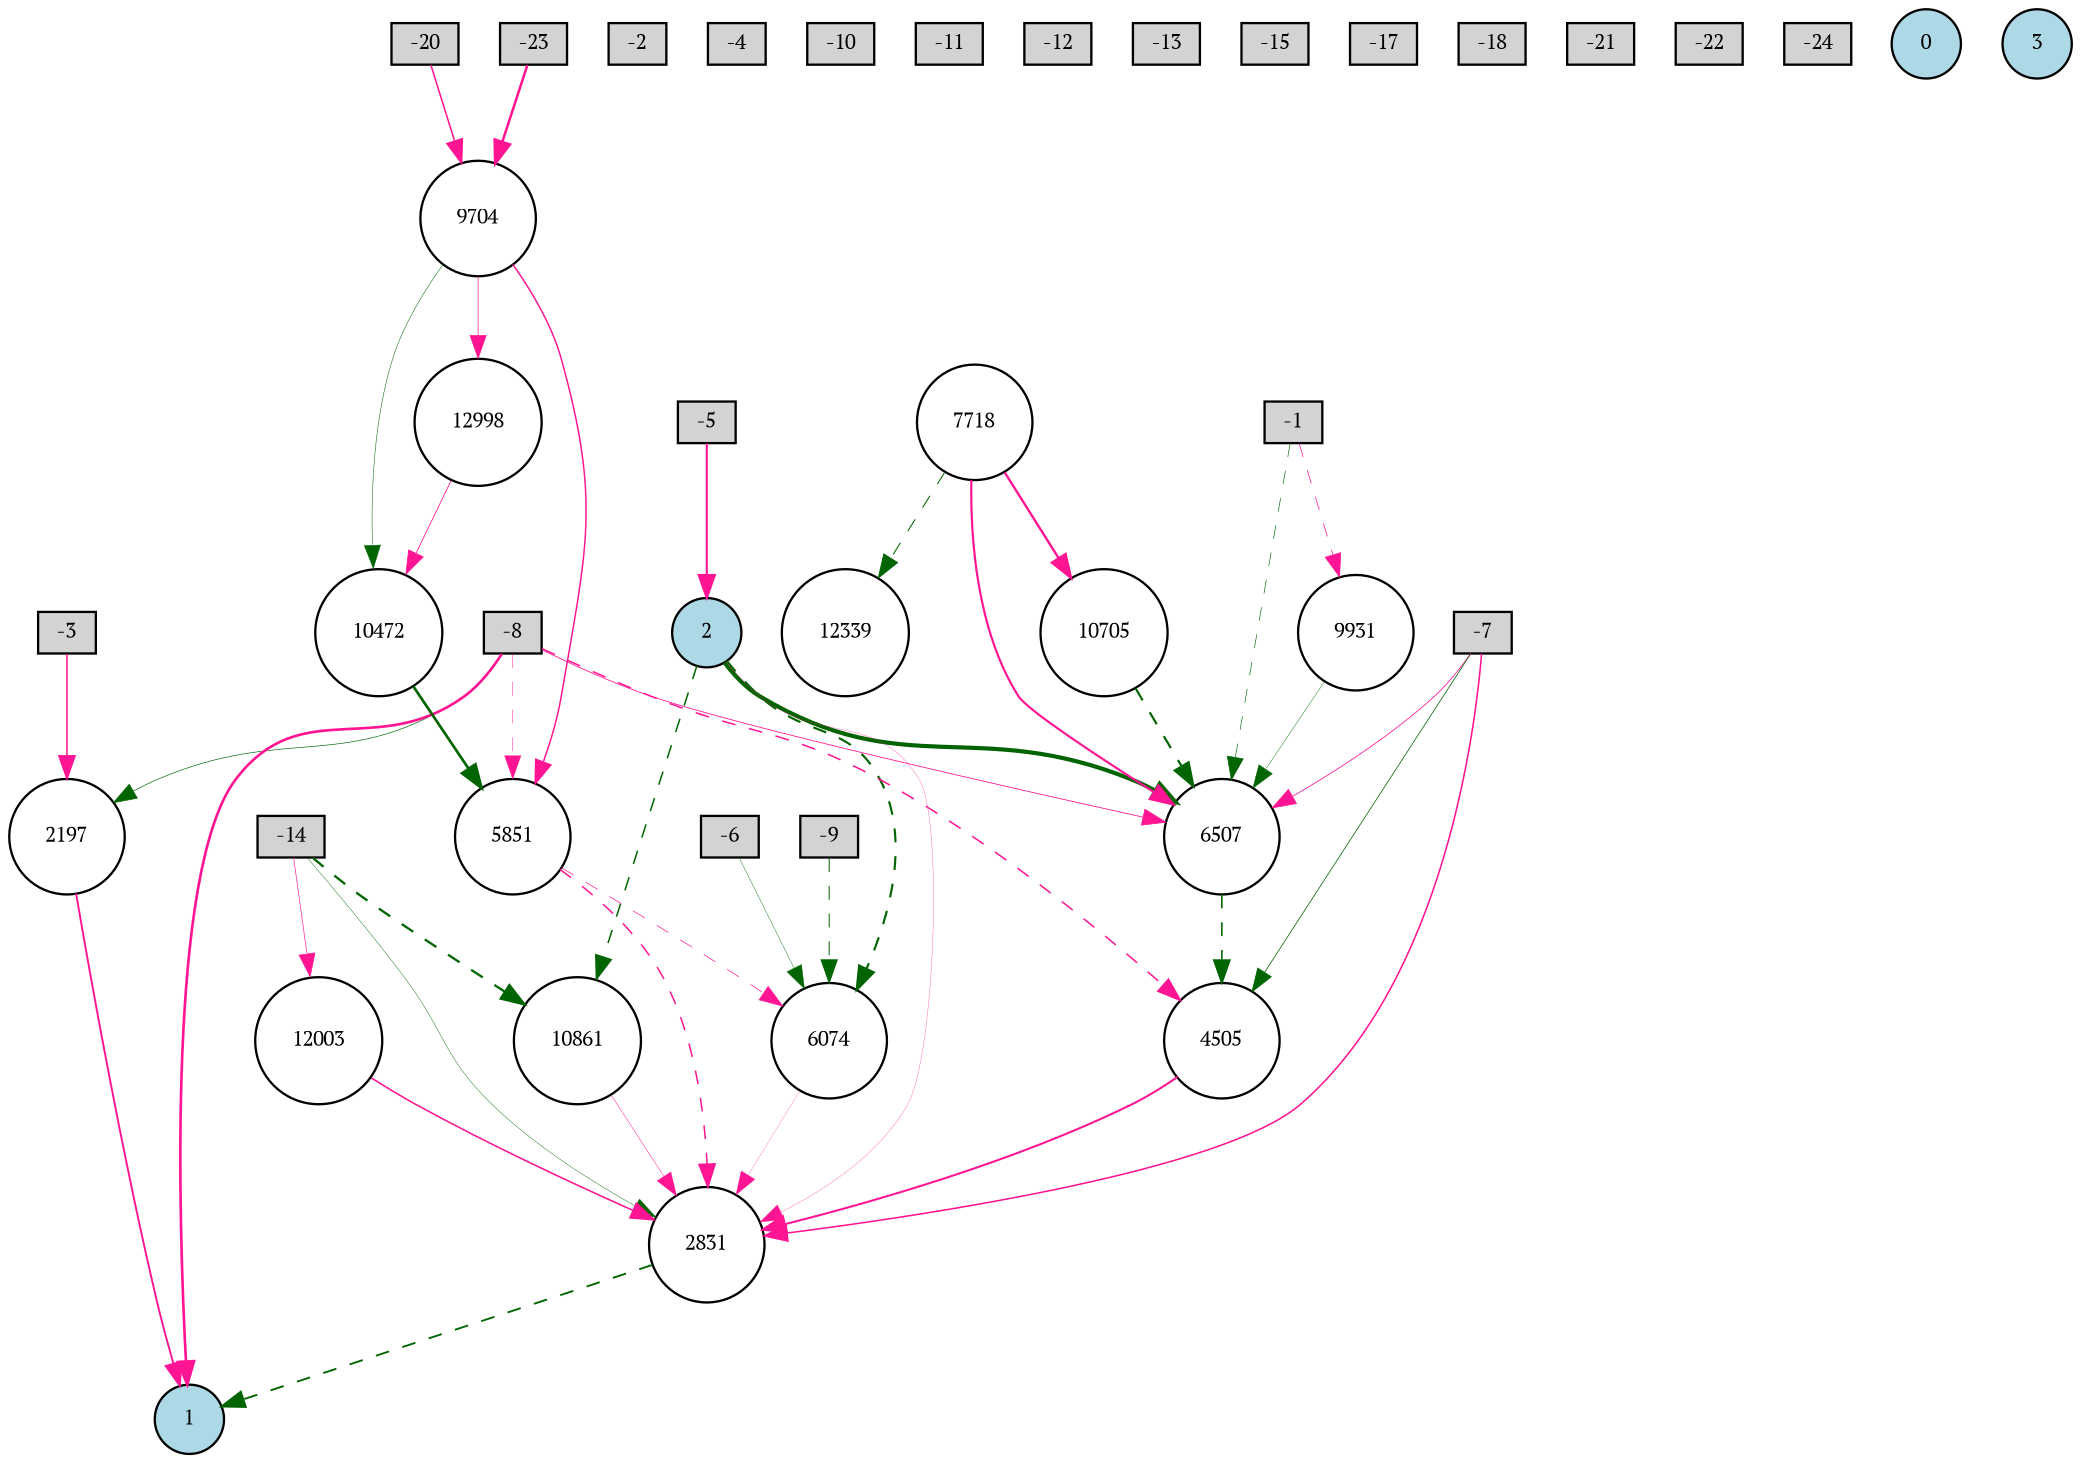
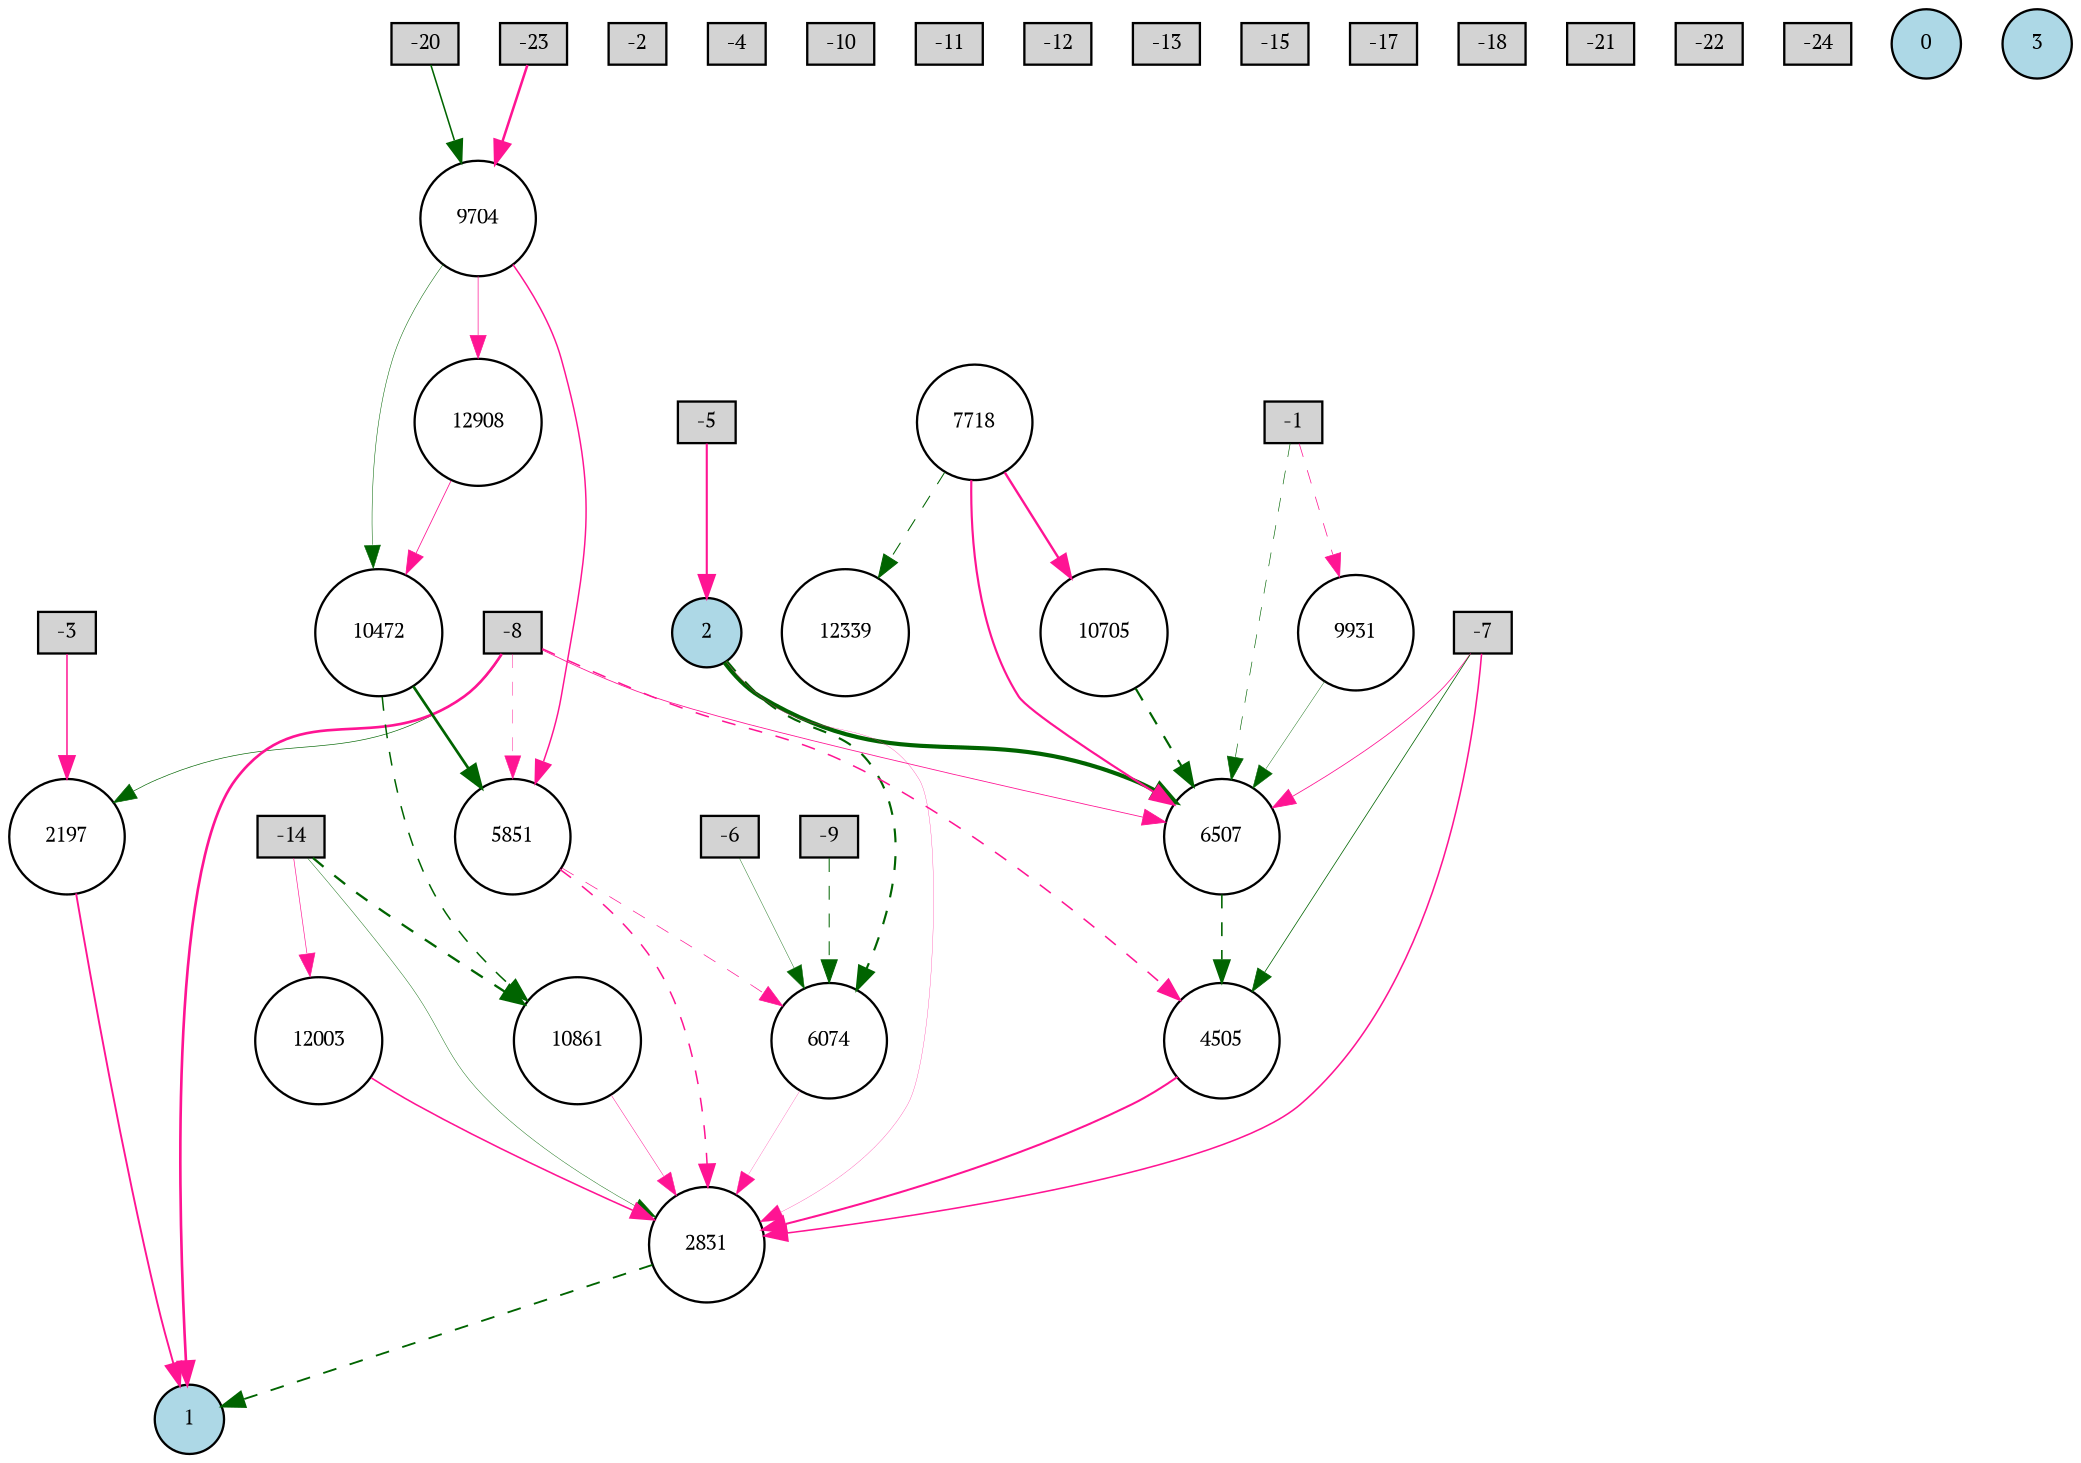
(443, 103) -> (443, 103)
(478, 422) -> (478, 422)
(650, 811) -> (417, 855)
